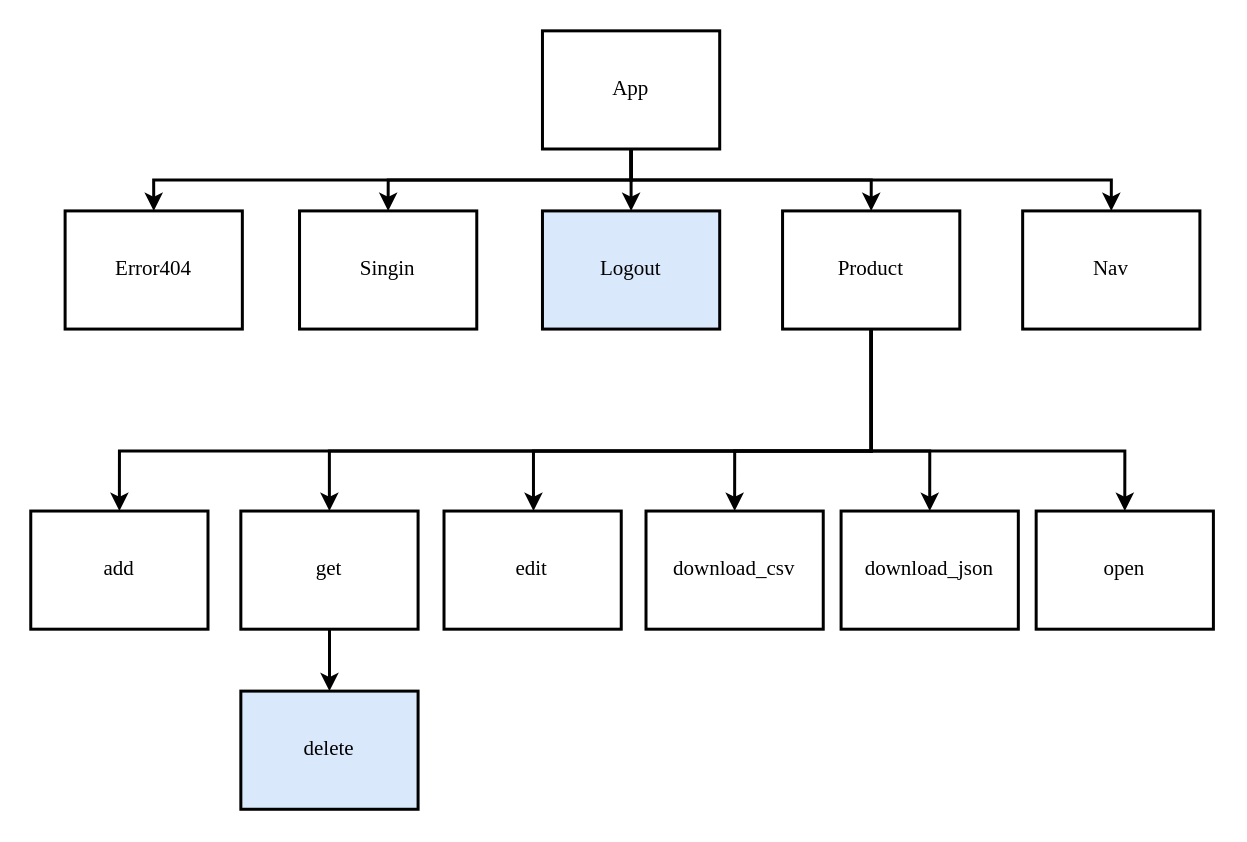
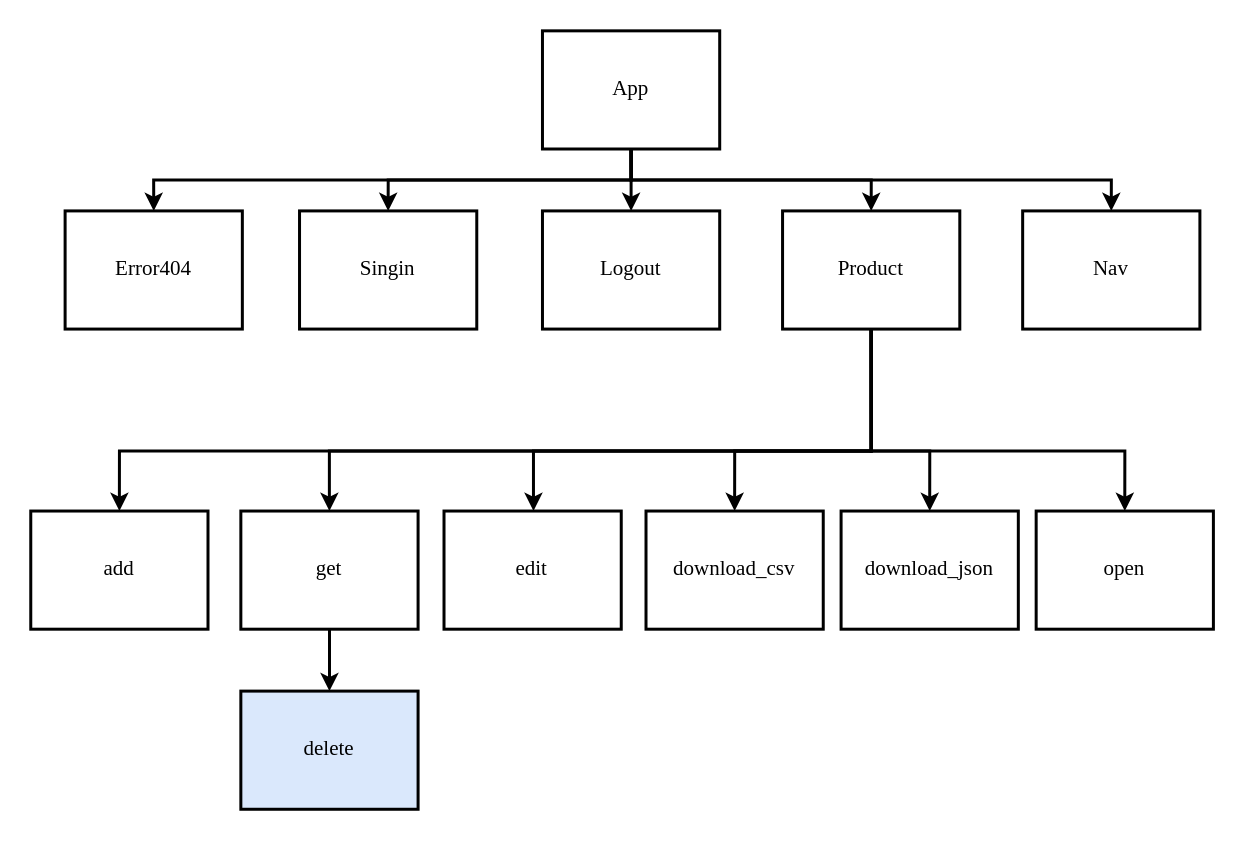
(631, 270) -> (631, 270)
